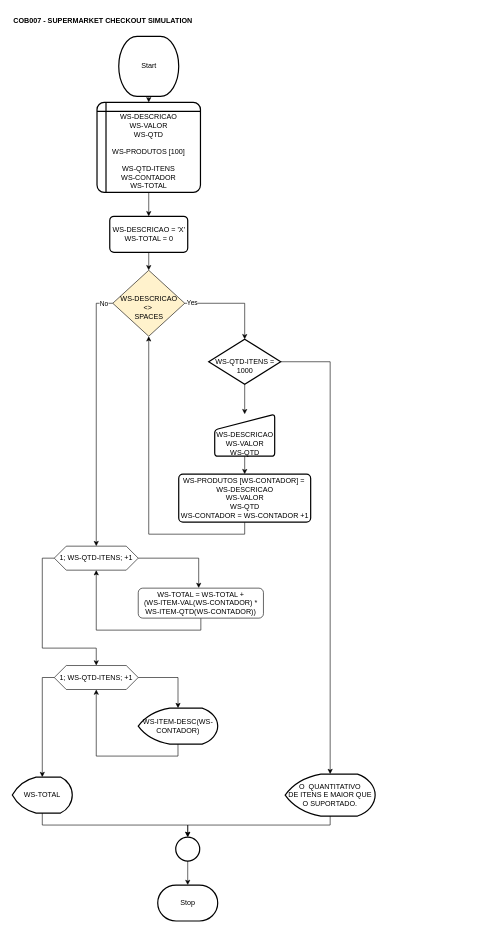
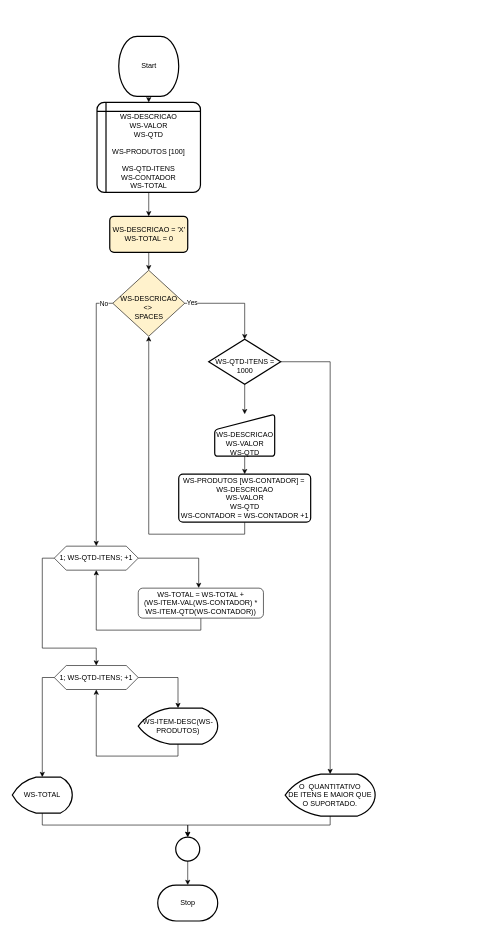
(240, 21) -> none
(149, 234) -> (149, 234)
(178, 726) -> (178, 726)
